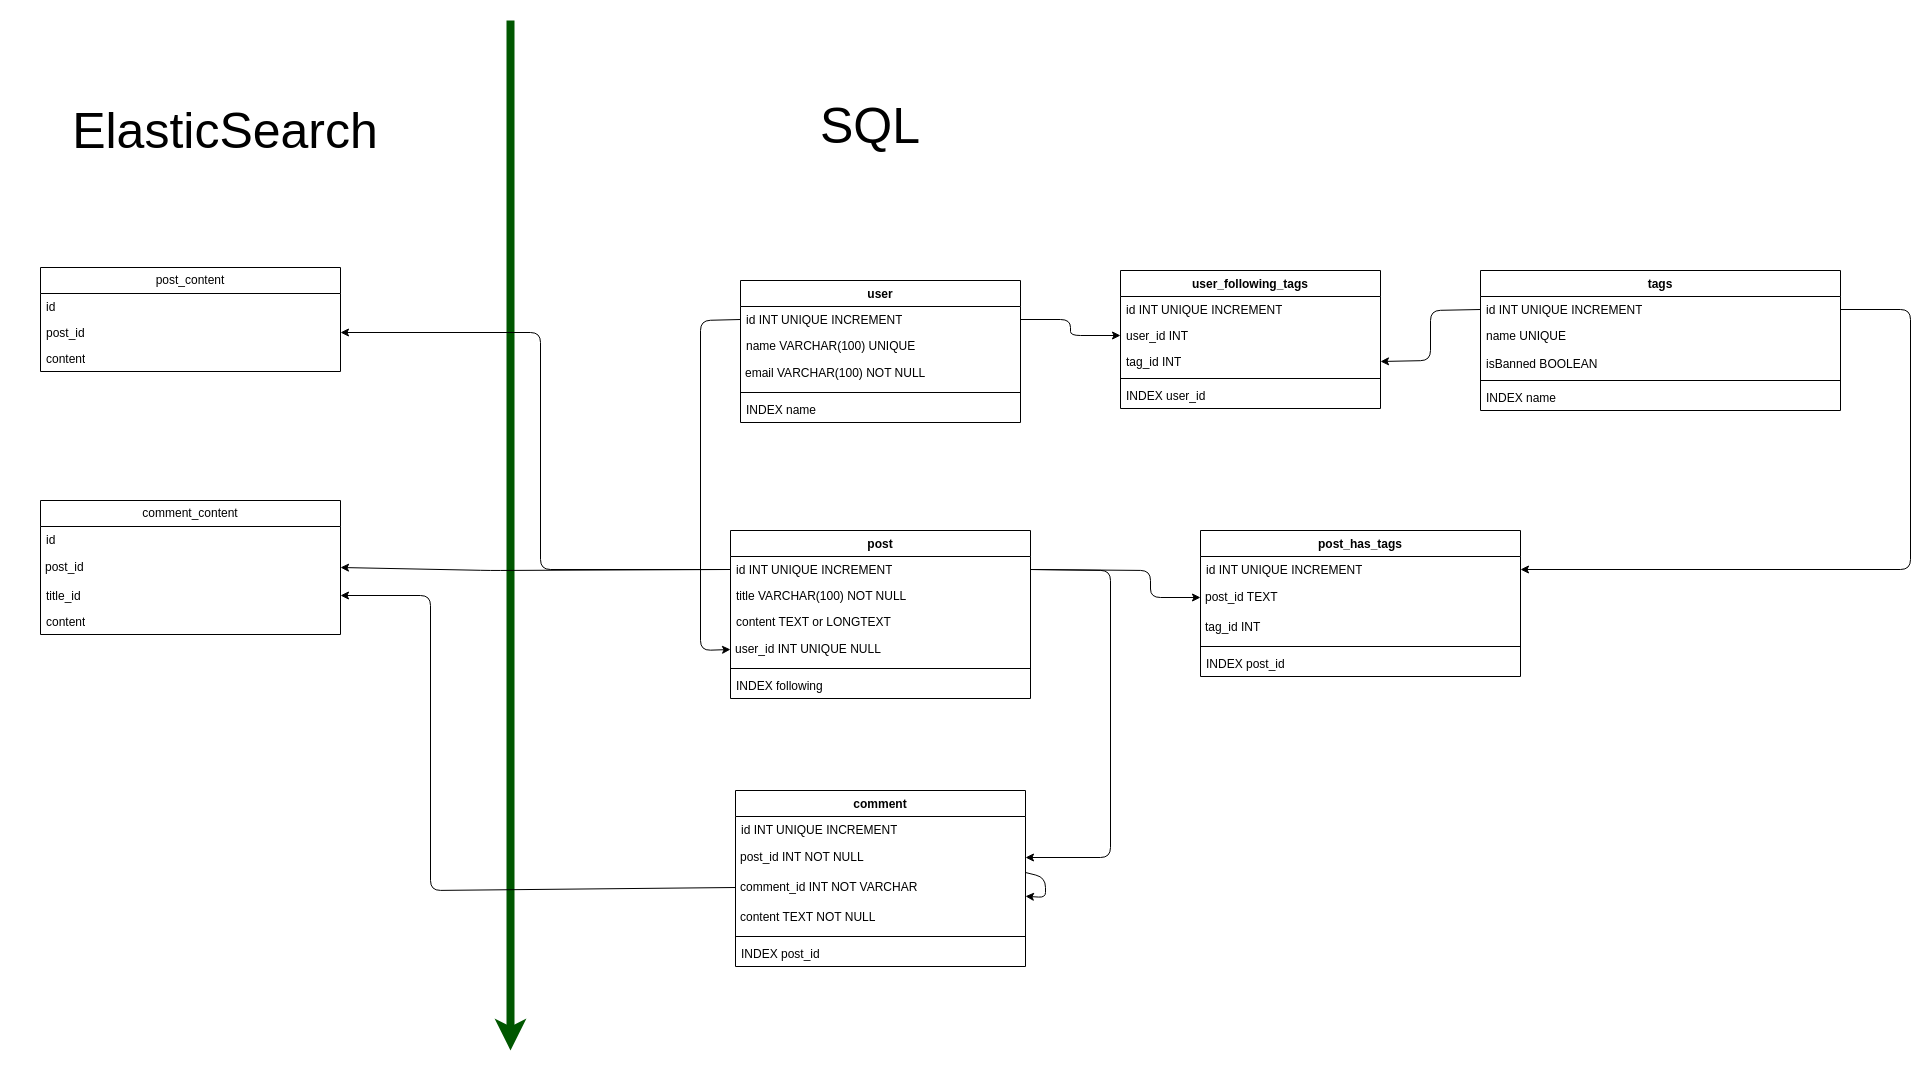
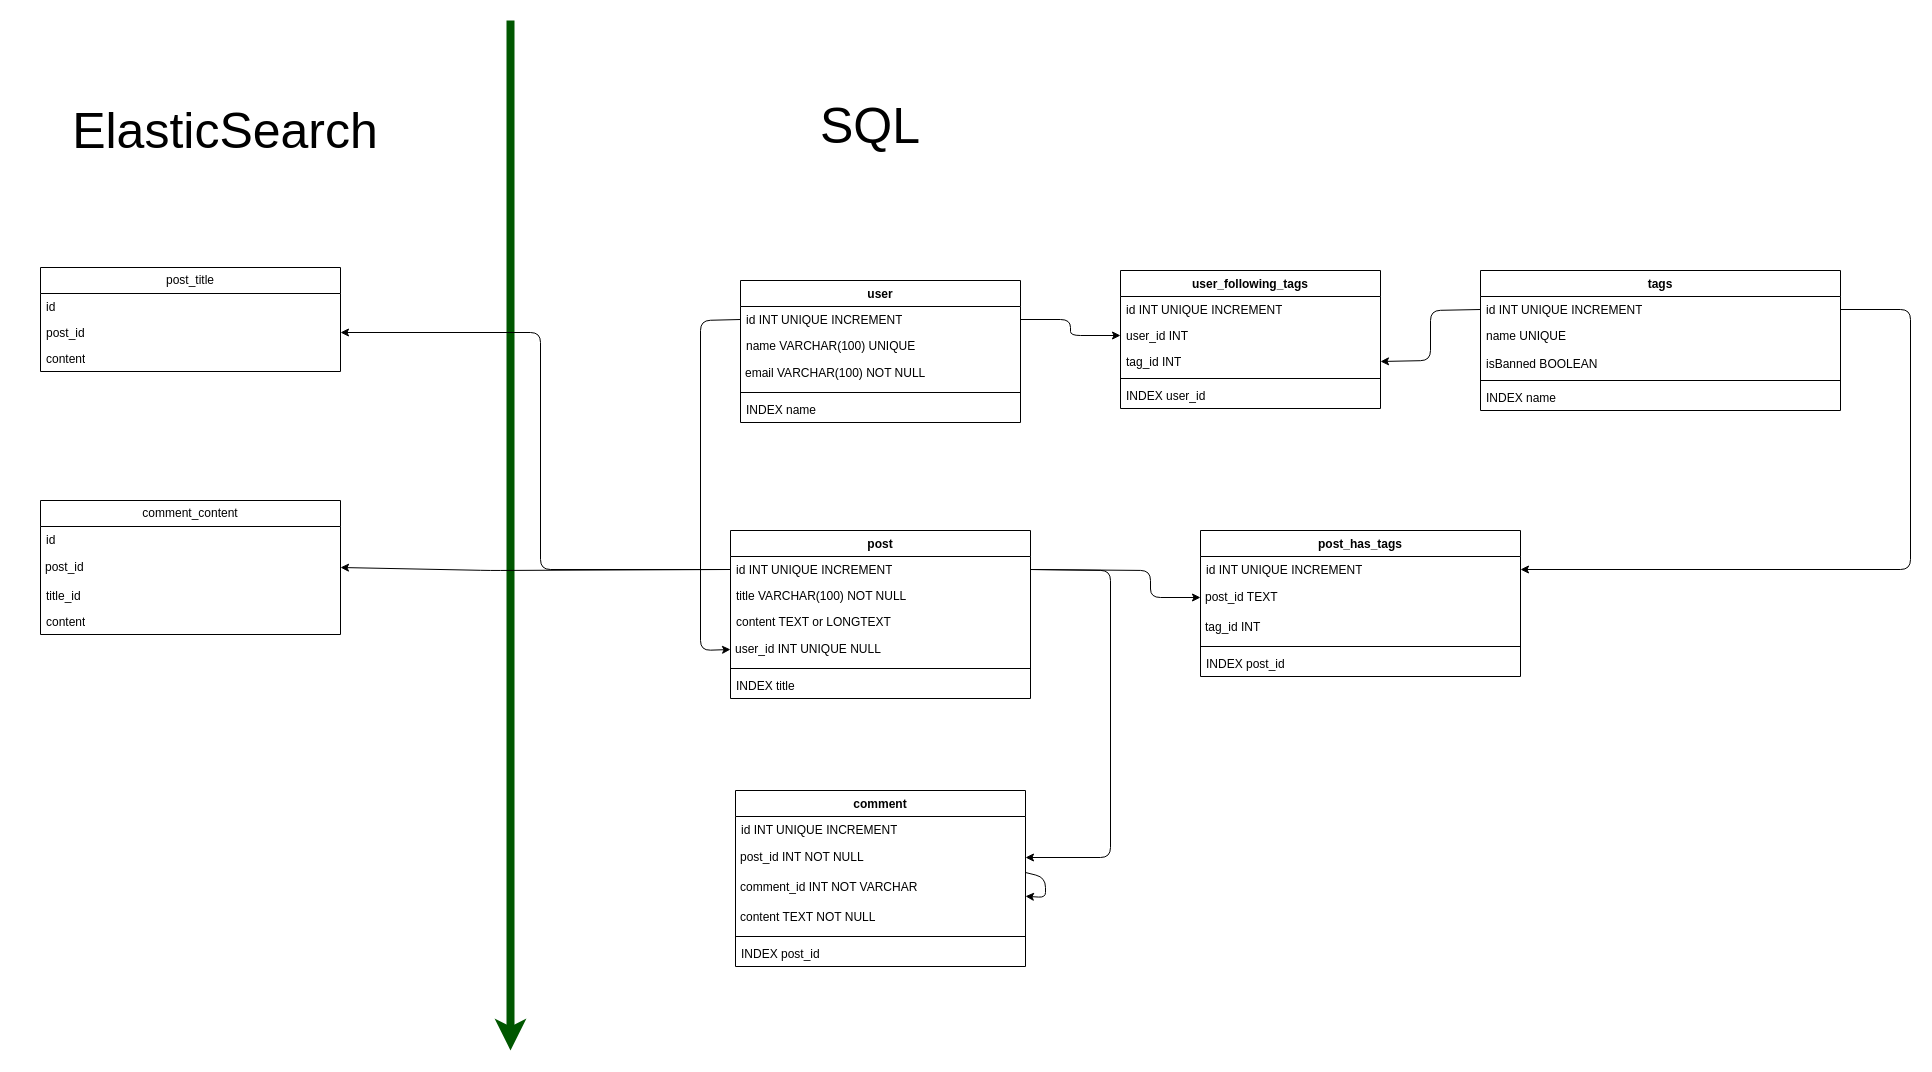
(191, 281) -> (191, 281)
(781, 687) -> (769, 687)
(431, 853) -> none
